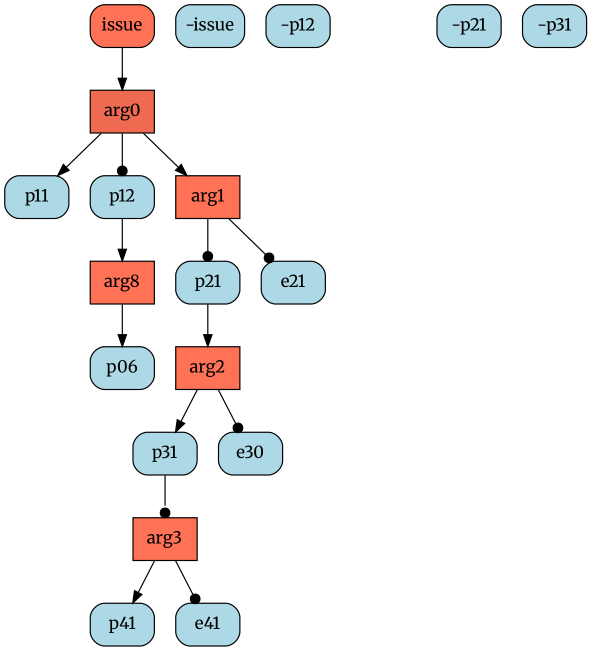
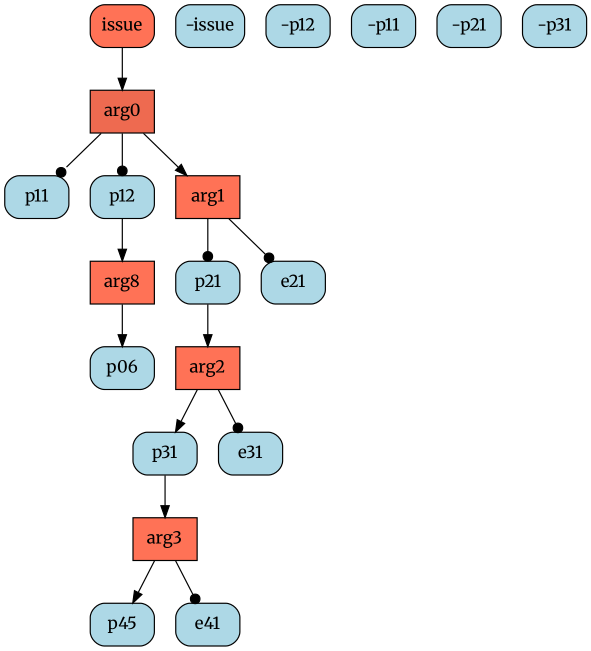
none -> (384, 26)
(84, 150) -> (84, 150)
(251, 454) -> (251, 454)
(165, 491) -> (165, 491)
(122, 625) -> (122, 625)
